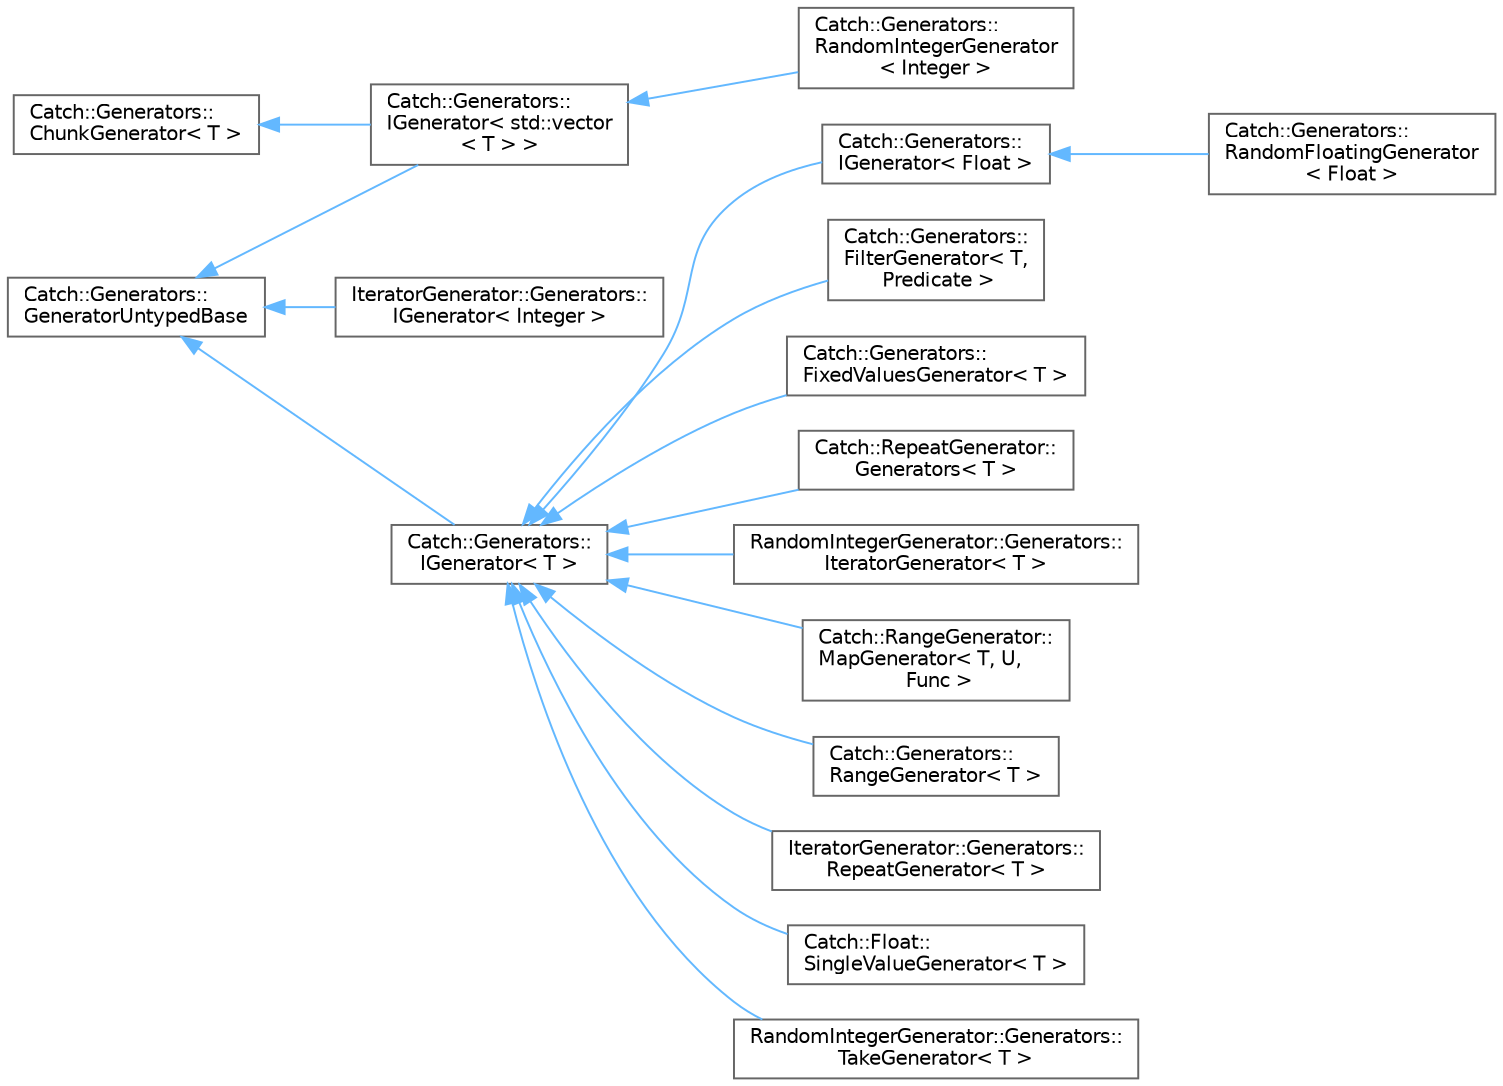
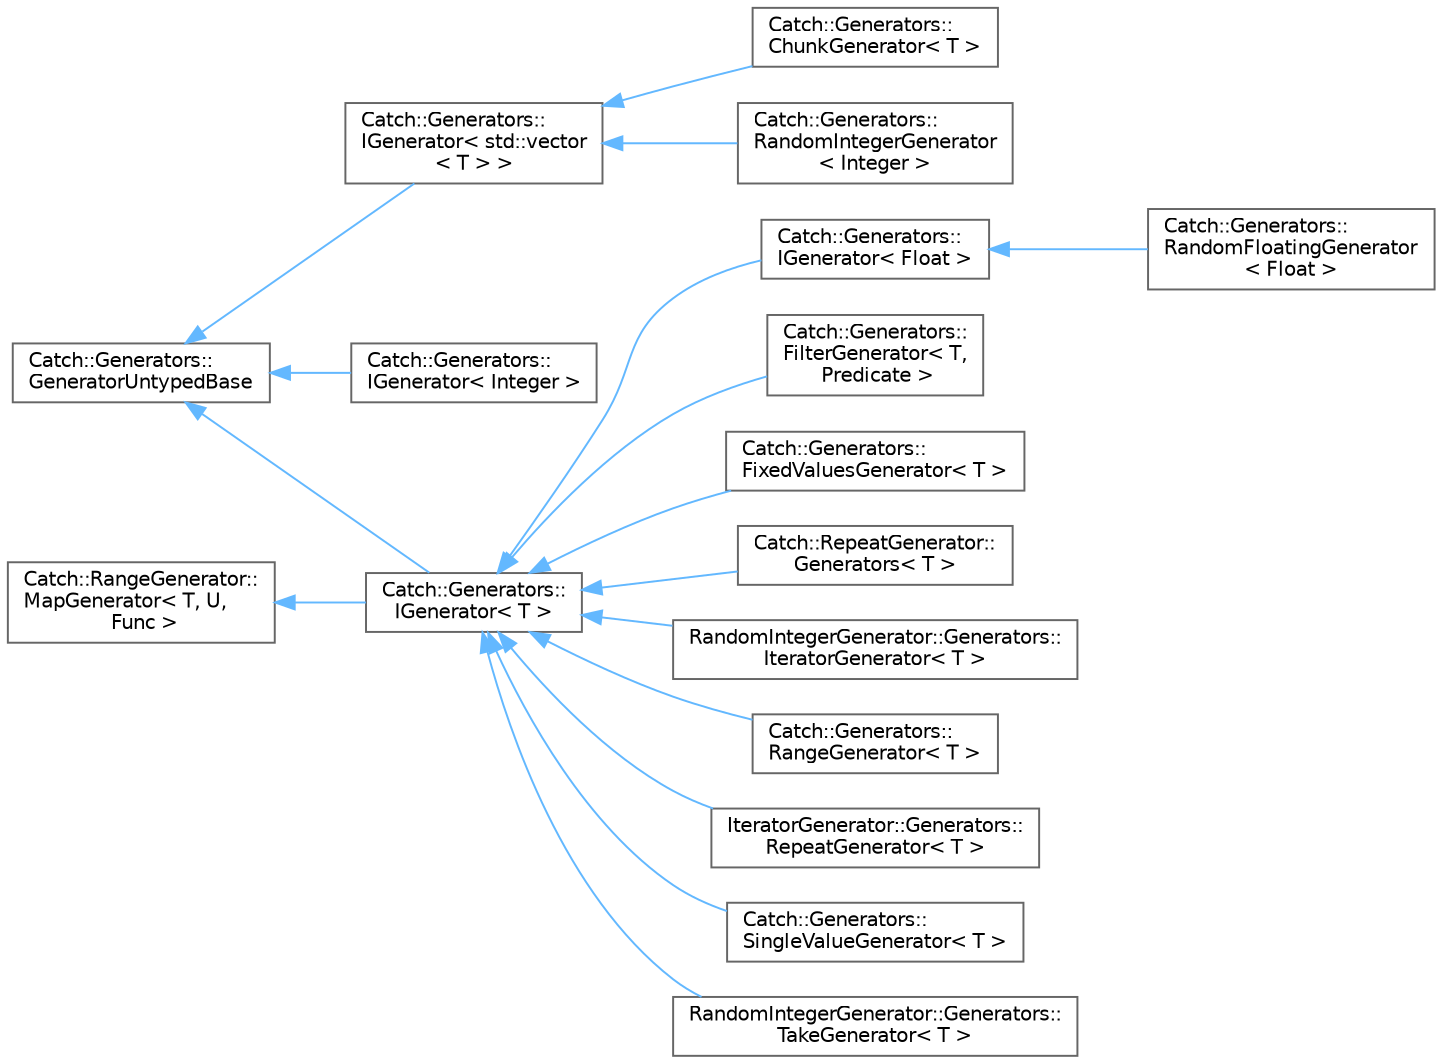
(325, 125) -> (687, 83)
(499, 307) -> (474, 373)
(715, 607) -> (330, 602)
(936, 955) -> (875, 932)
